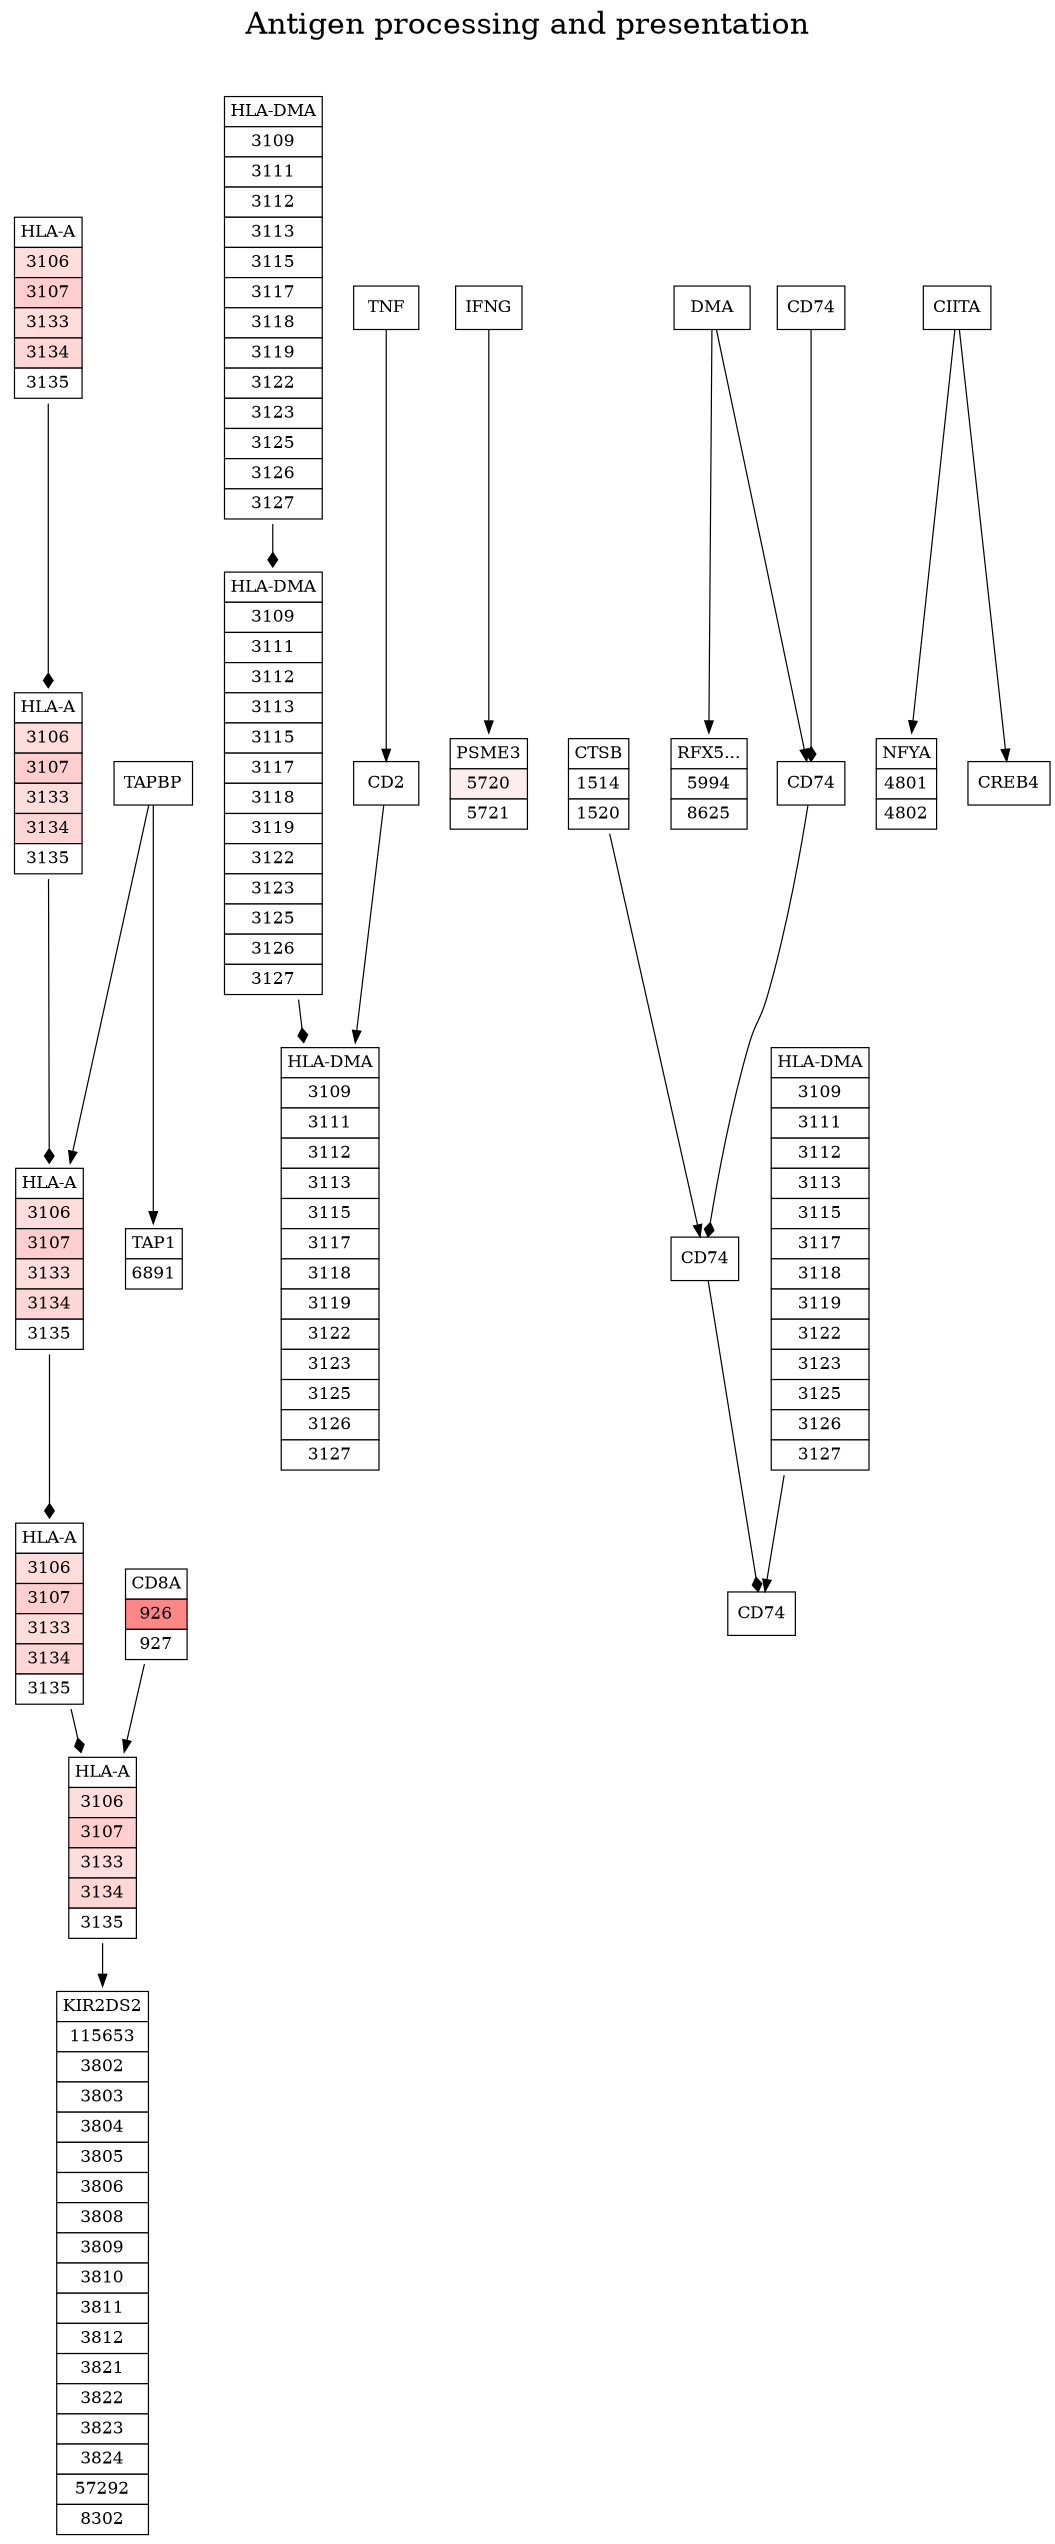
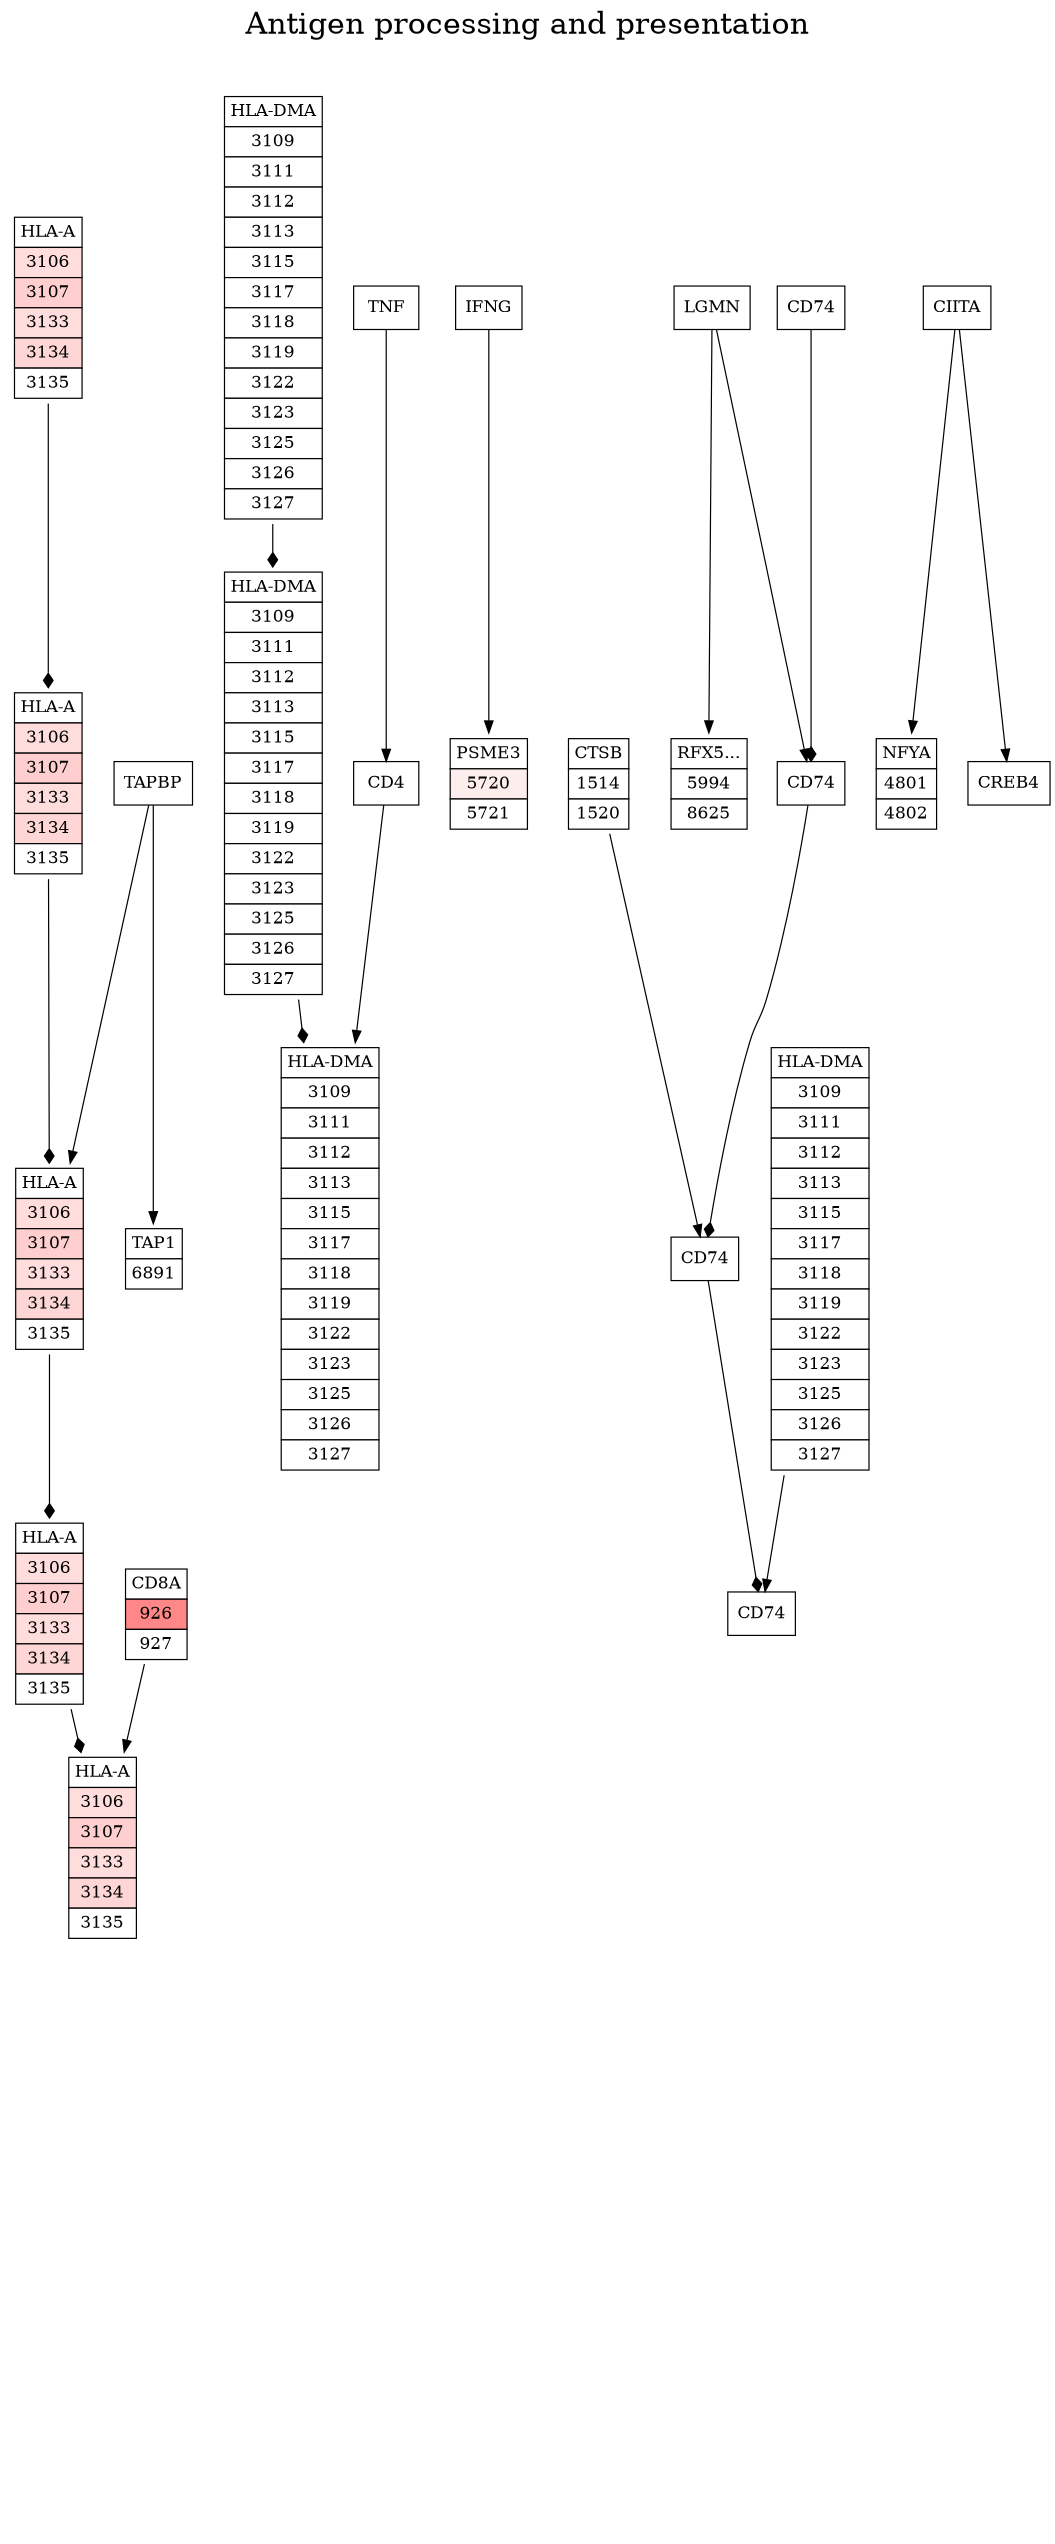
(712, 308) -> (712, 308)
(386, 783) -> (386, 783)
(103, 2263) -> none
